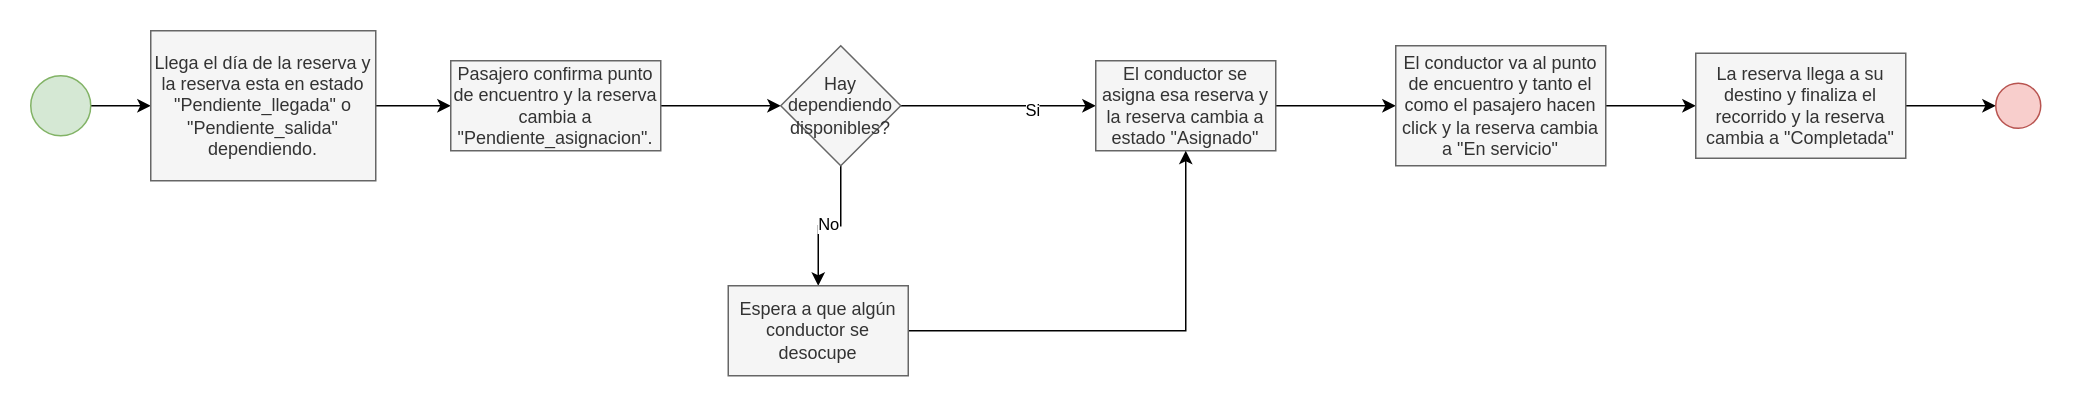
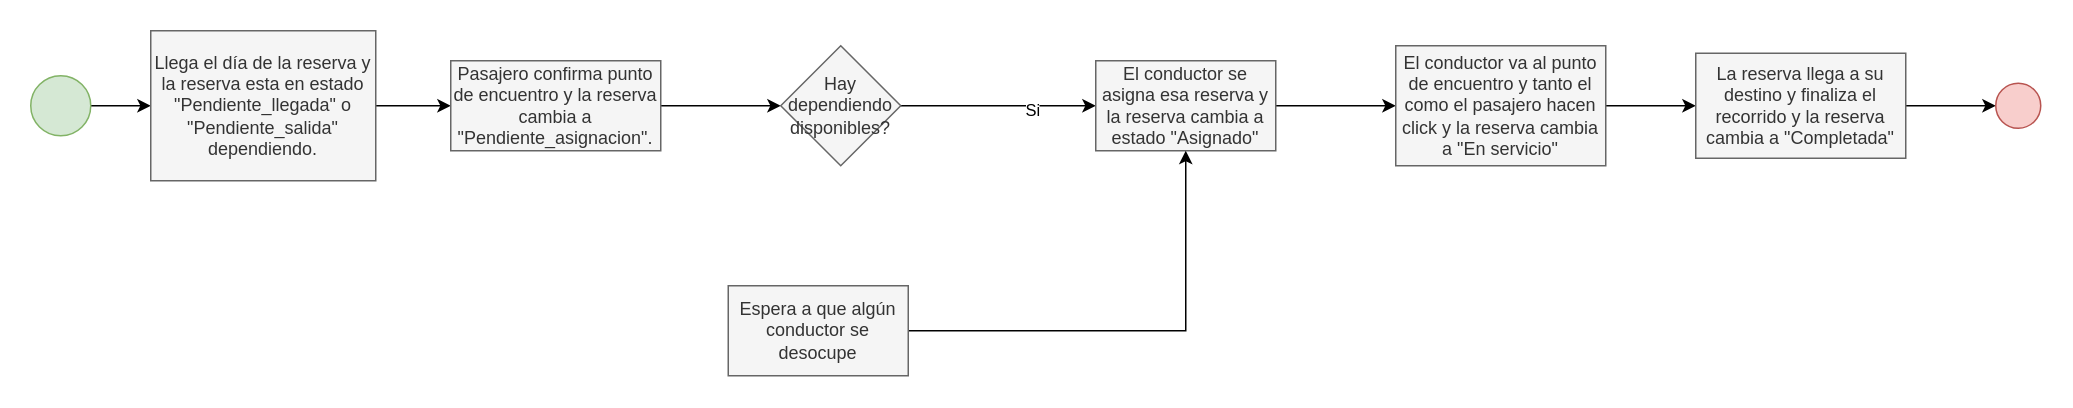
(835, 226) -> none
